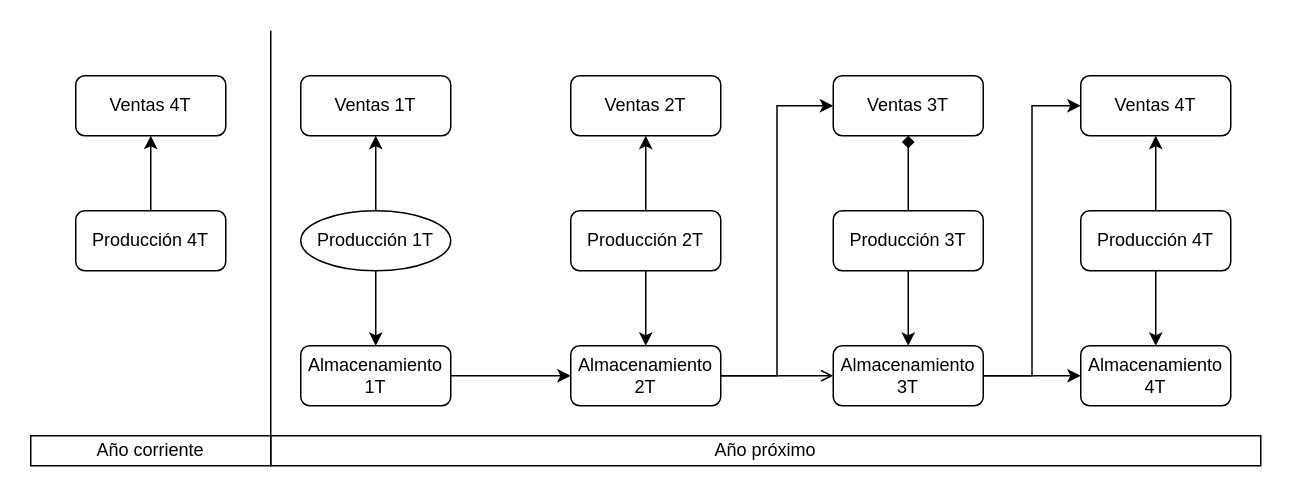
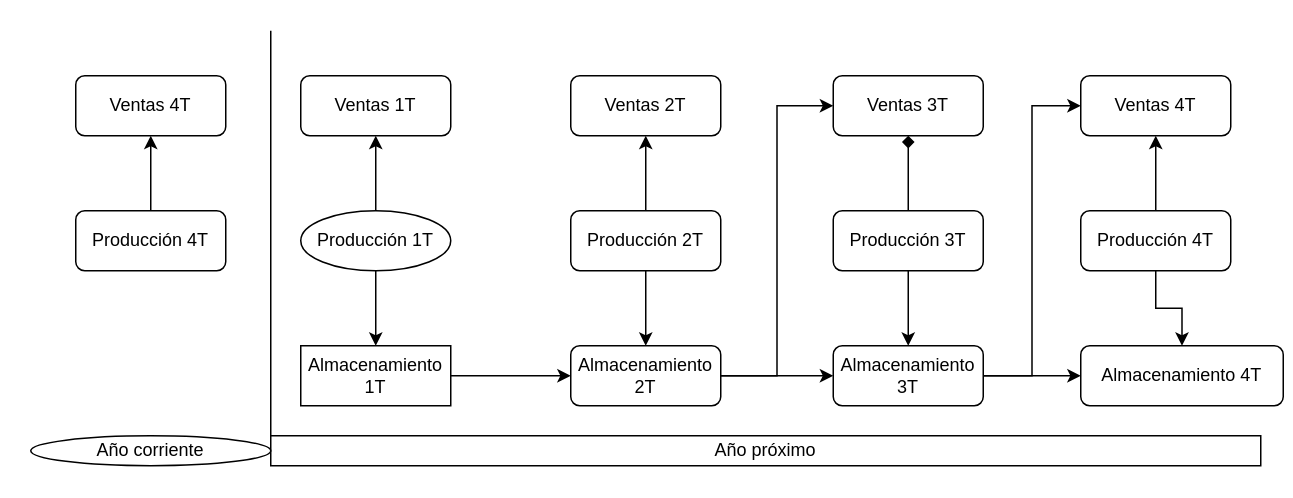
(376, 376) -> (376, 376)
(824, 376) -> (822, 376)
(1156, 376) -> (1182, 376)
(151, 451) -> (151, 451)
